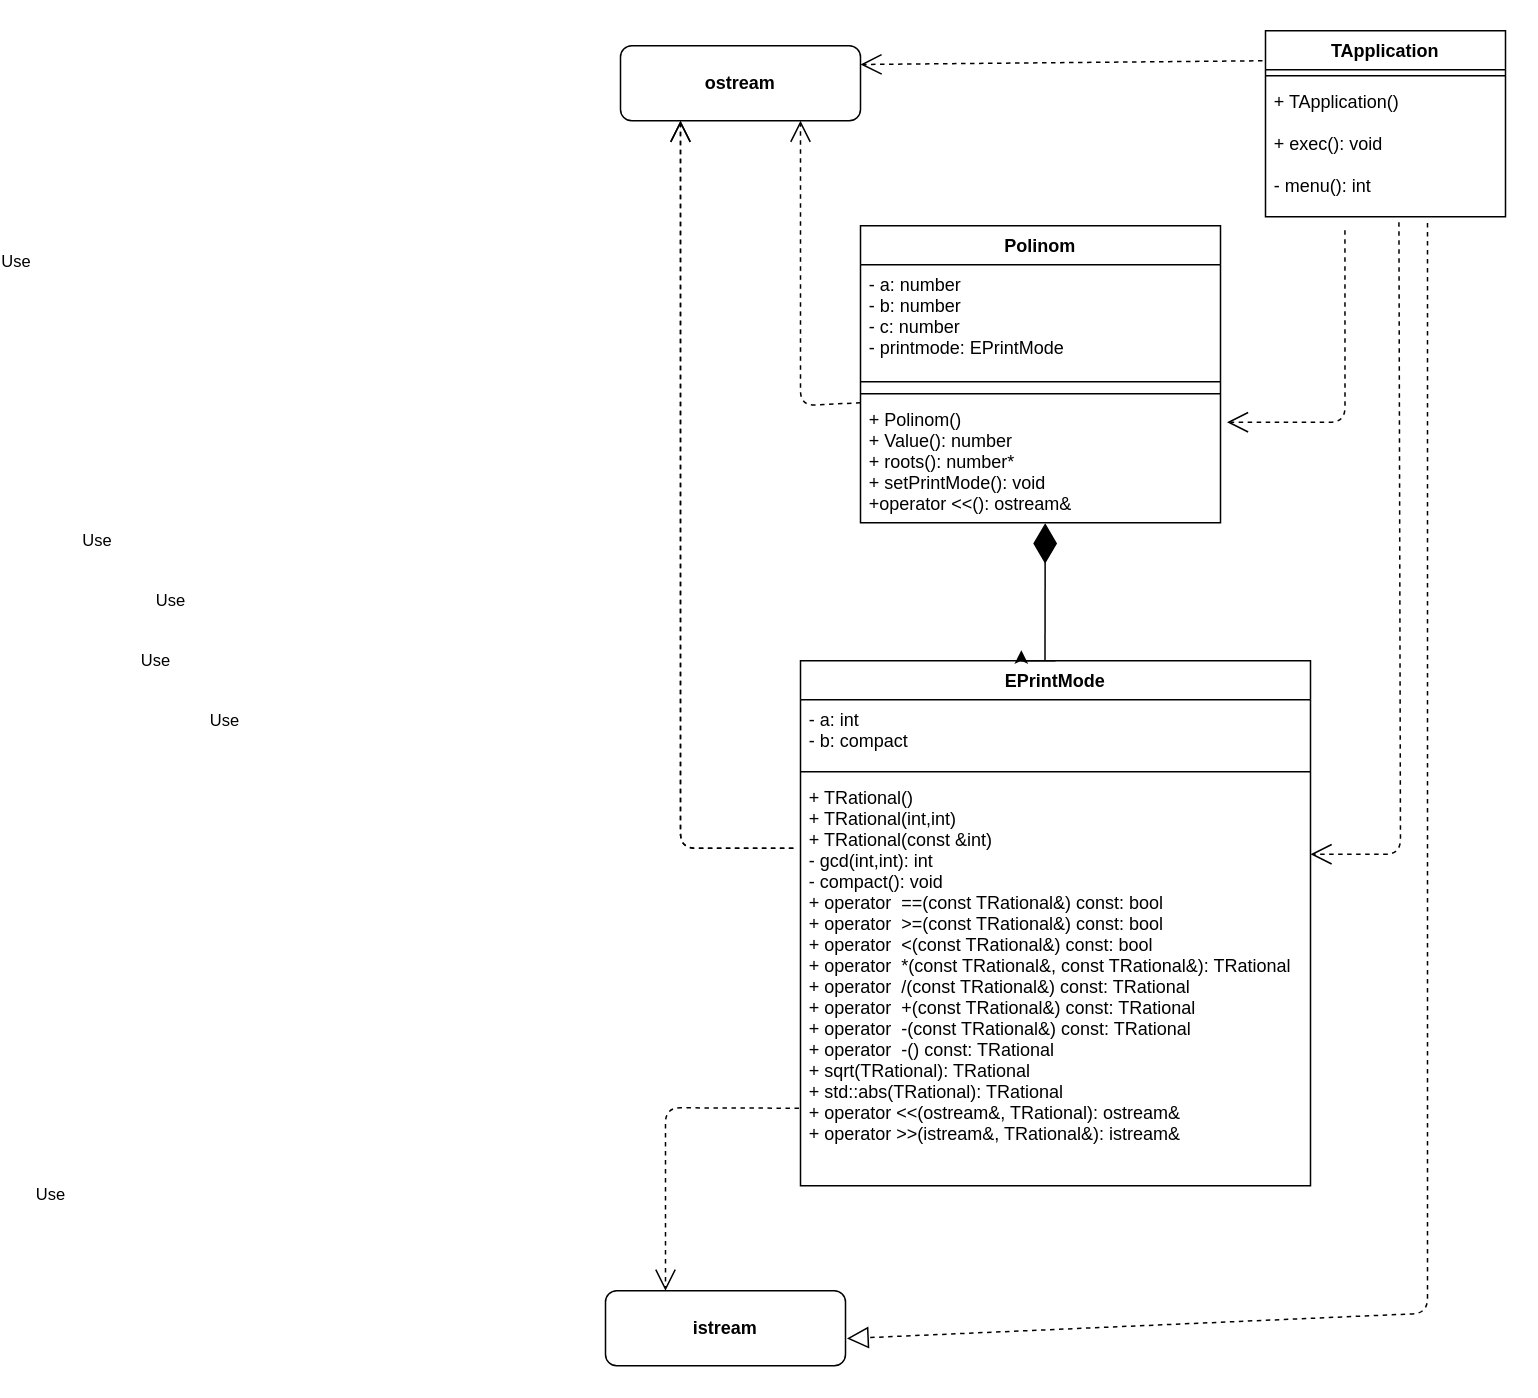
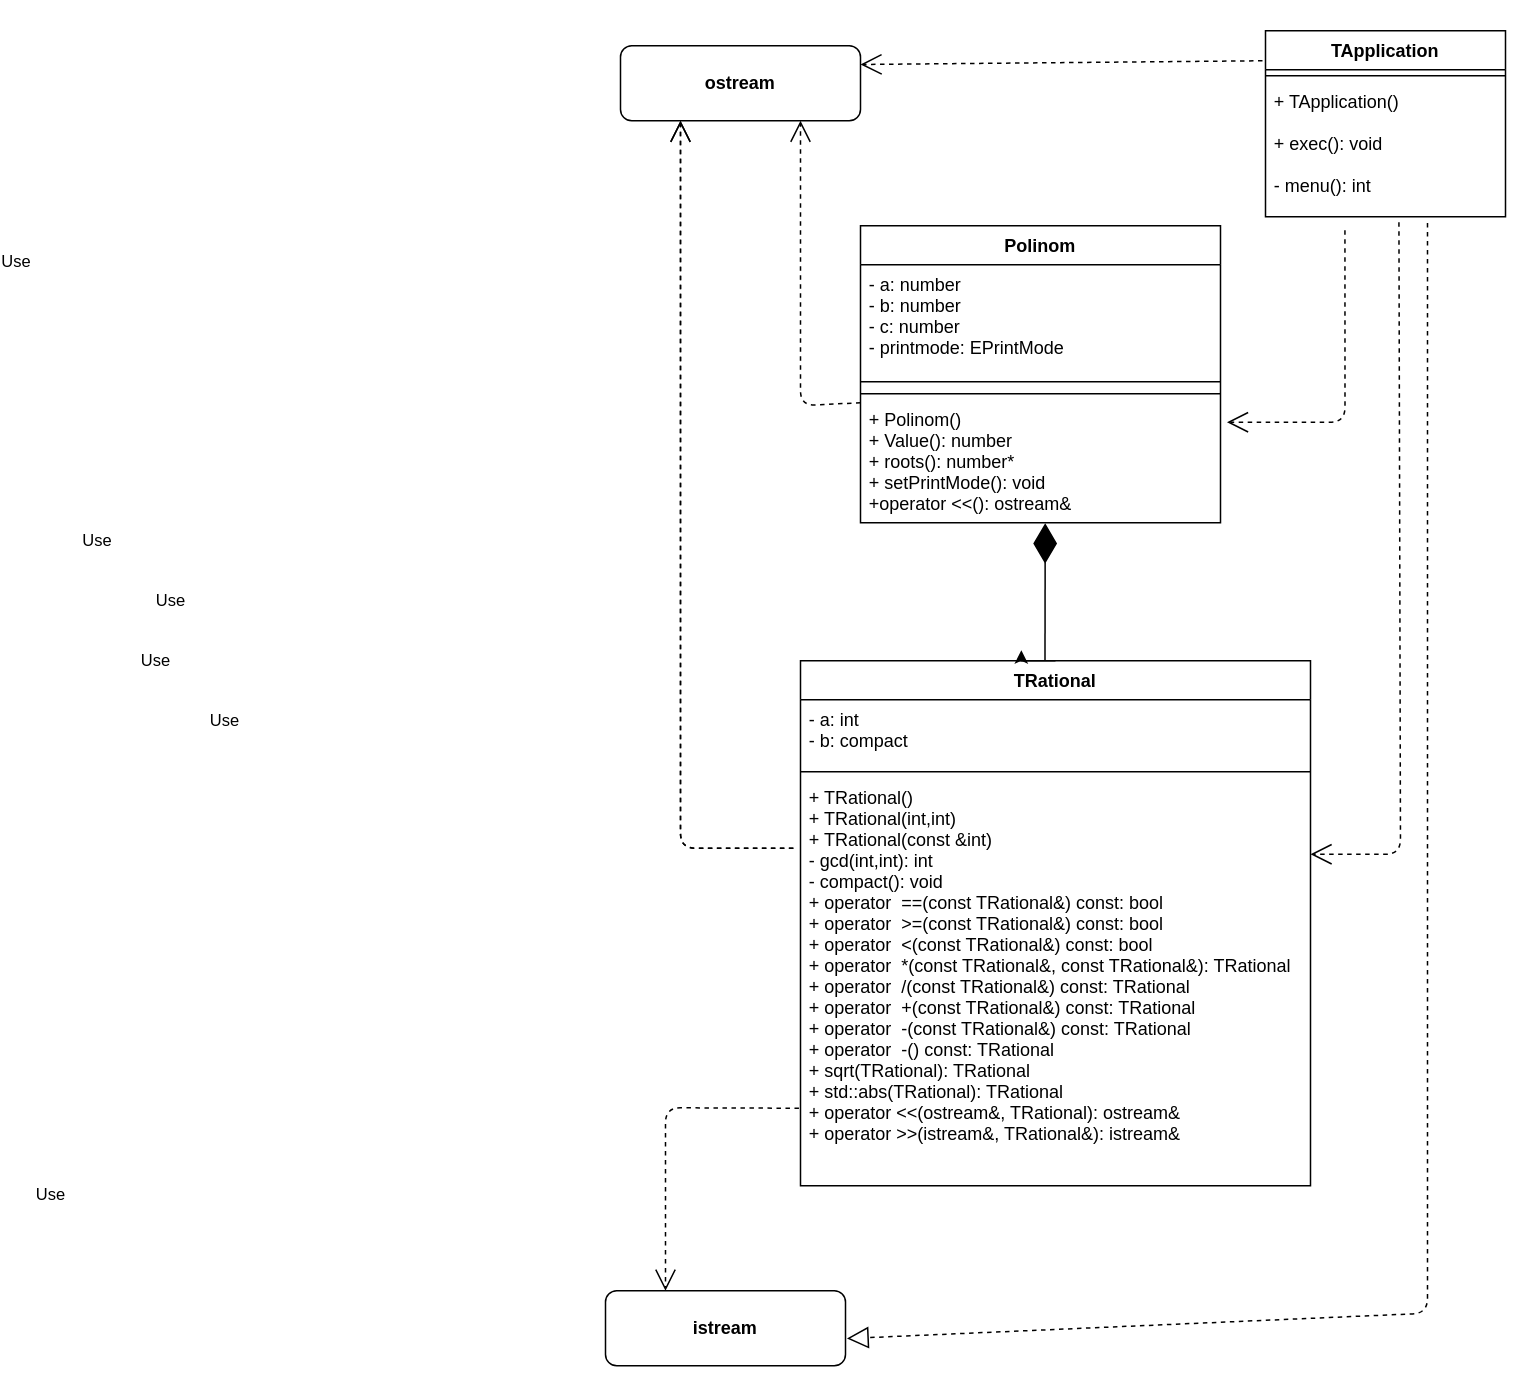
(1055, 681) -> (1055, 681)
